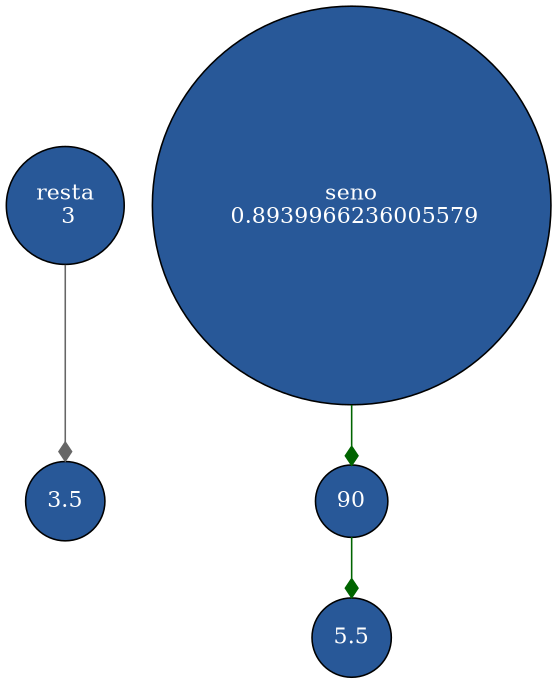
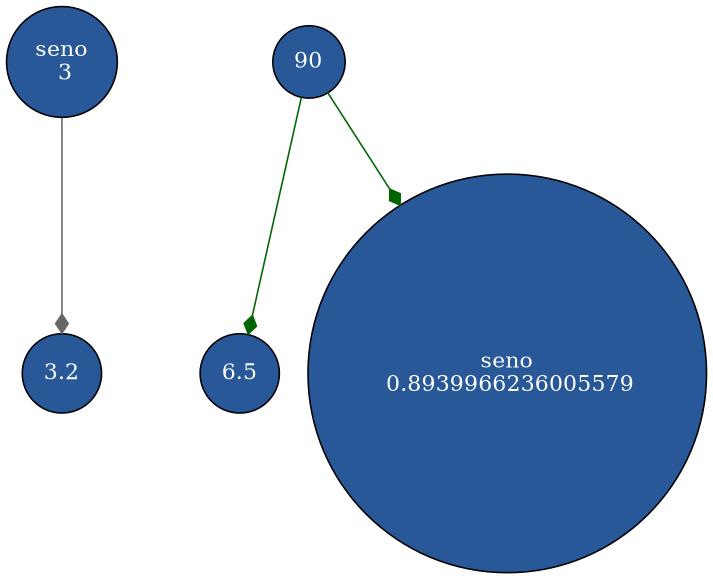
(65, 205) -> (62, 62)
(352, 425) -> (359, 141)
(65, 501) -> (62, 373)
(352, 638) -> (240, 373)
